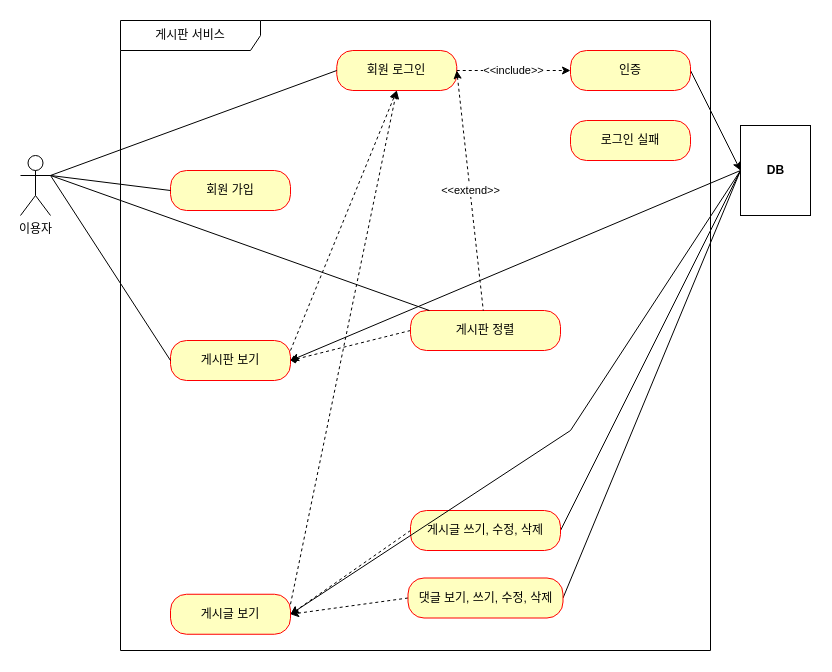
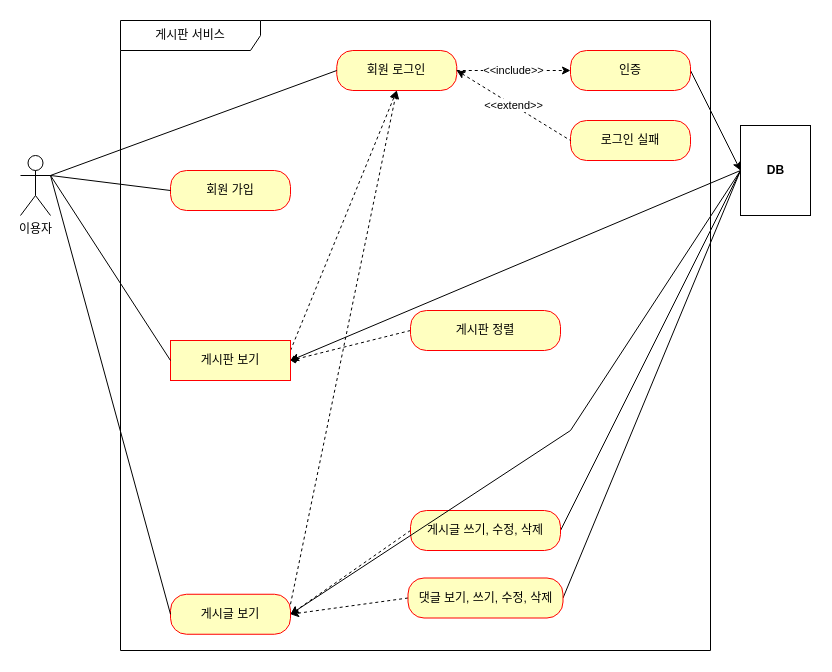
(470, 191) -> (514, 106)
(242, 244) -> (85, 303)
(231, 361) -> (231, 361)
